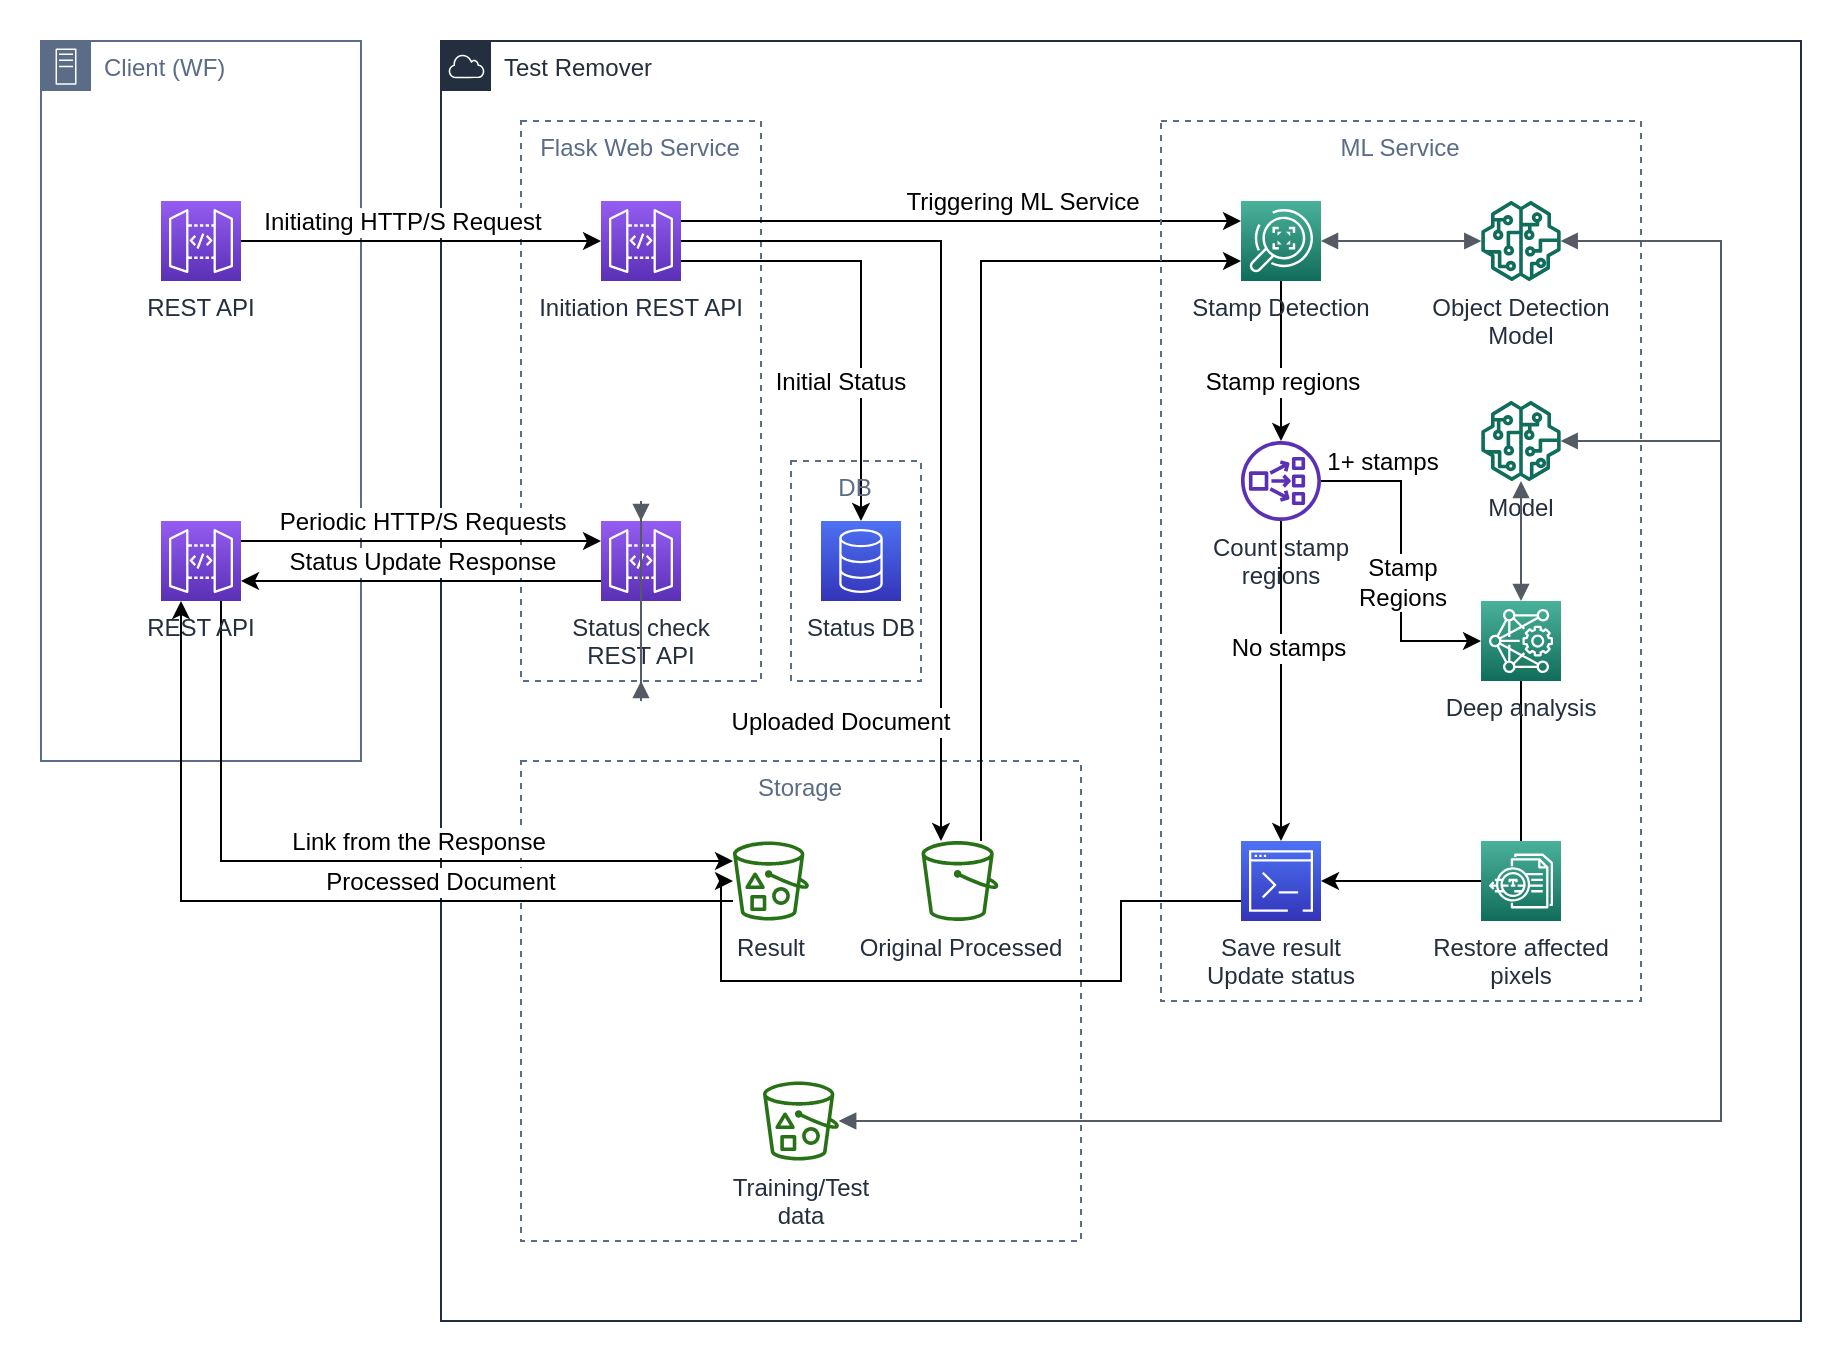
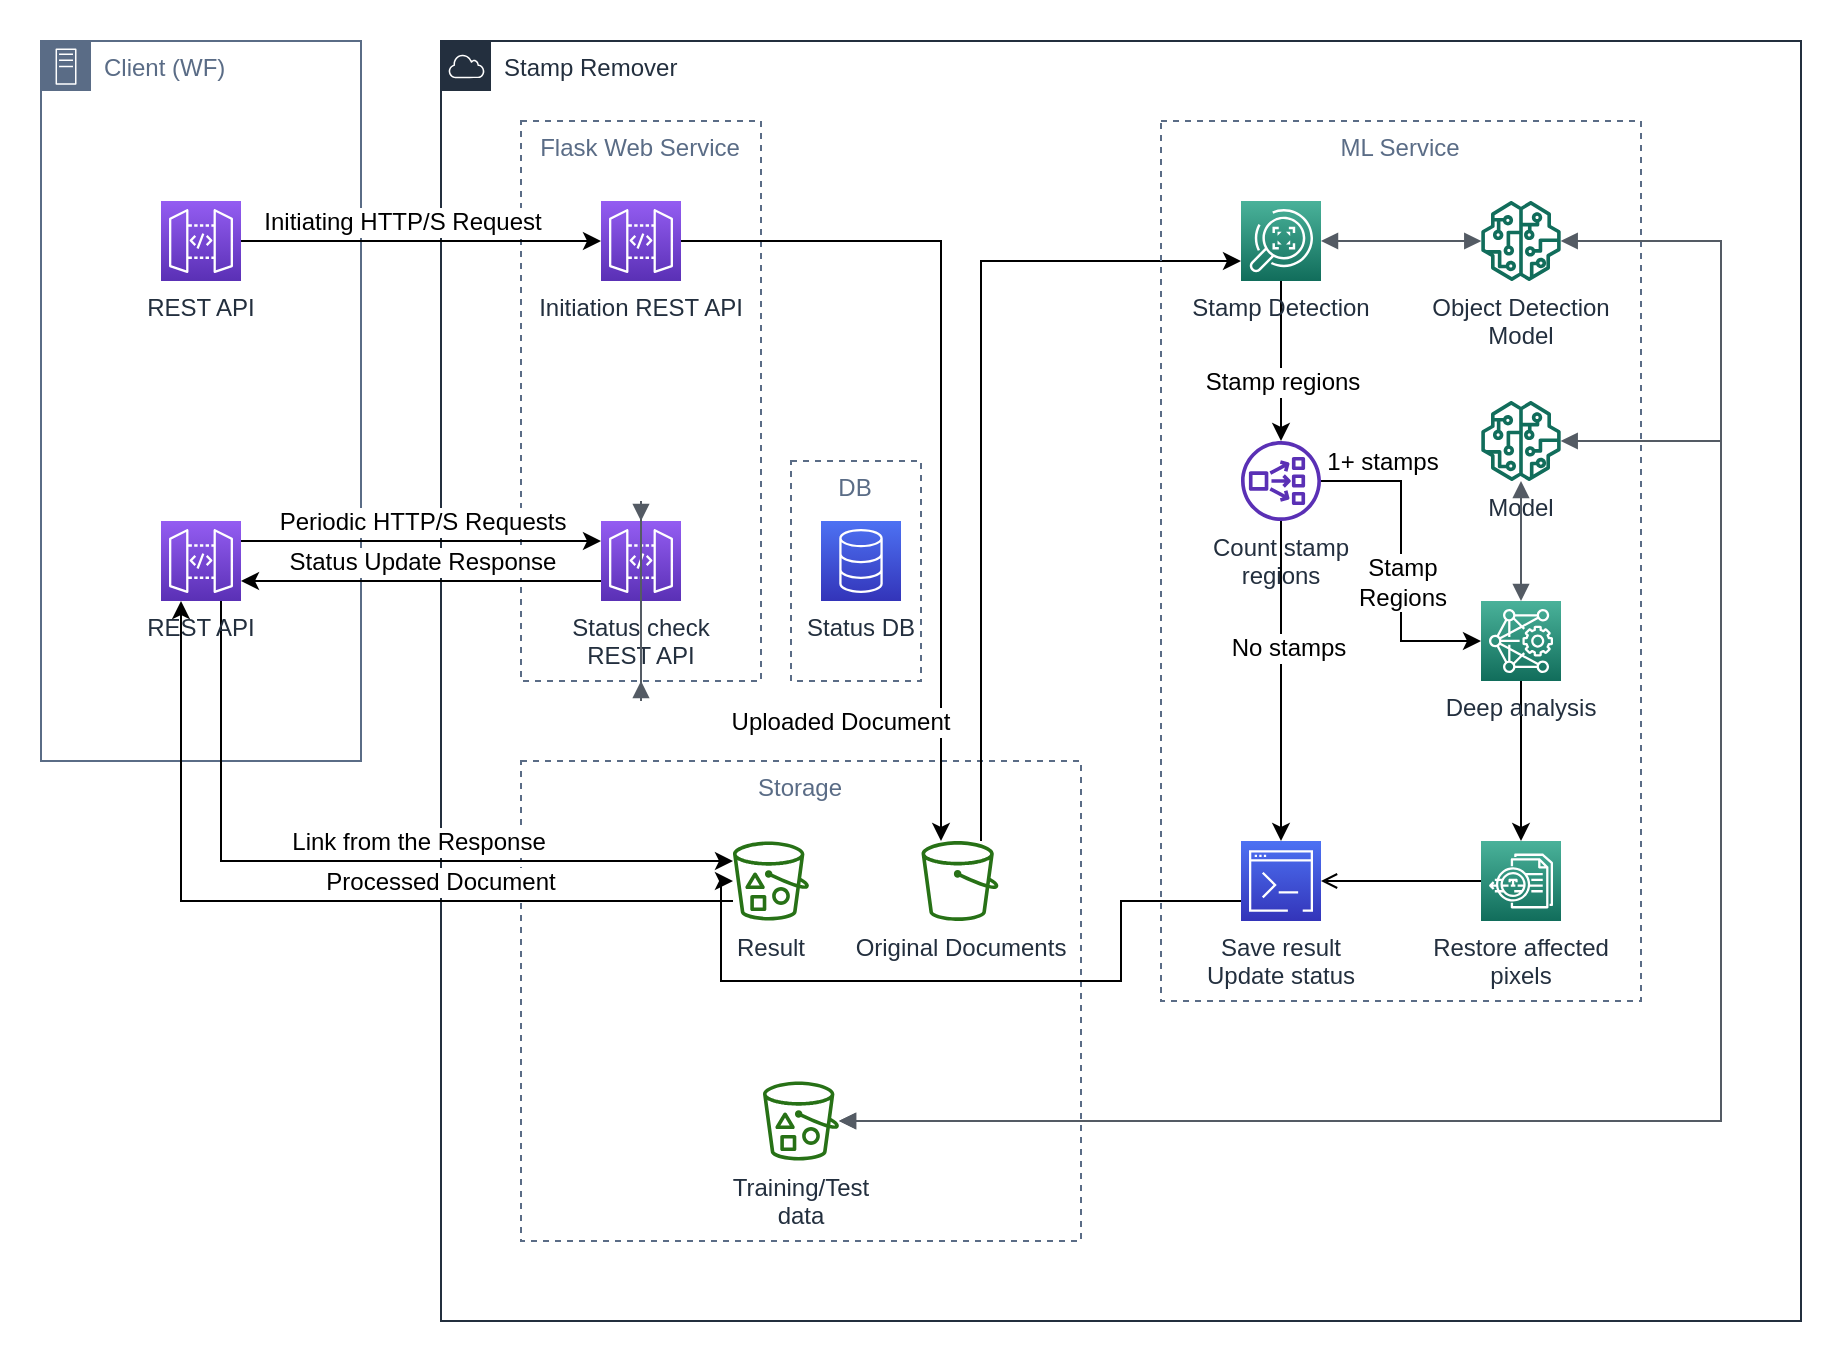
(583, 69) -> (589, 69)
(954, 221) -> none
(861, 294) -> none
(1521, 832) -> (1521, 826)
(1336, 881) -> (1333, 881)
(962, 949) -> (962, 949)
